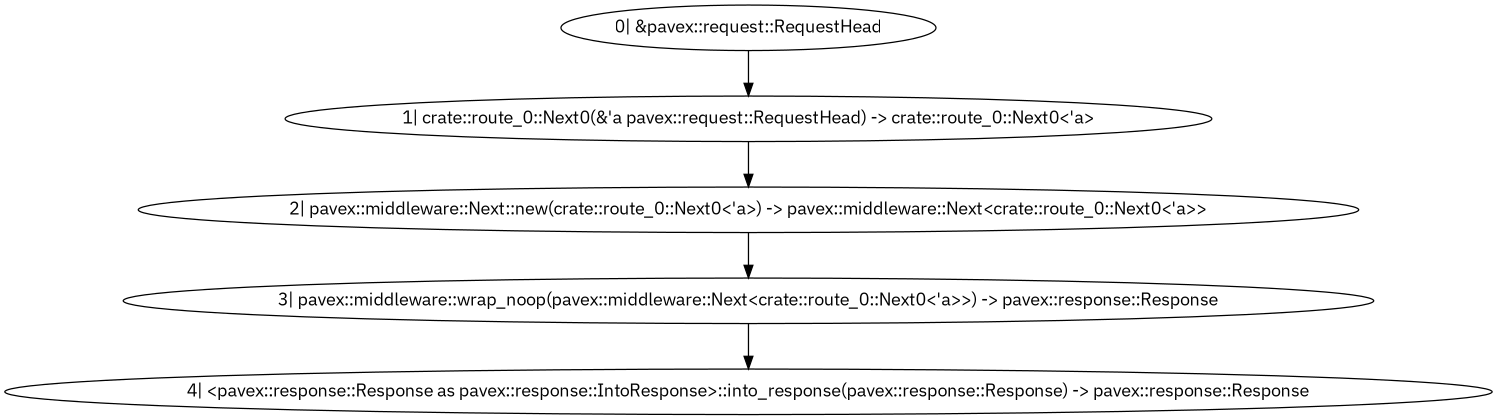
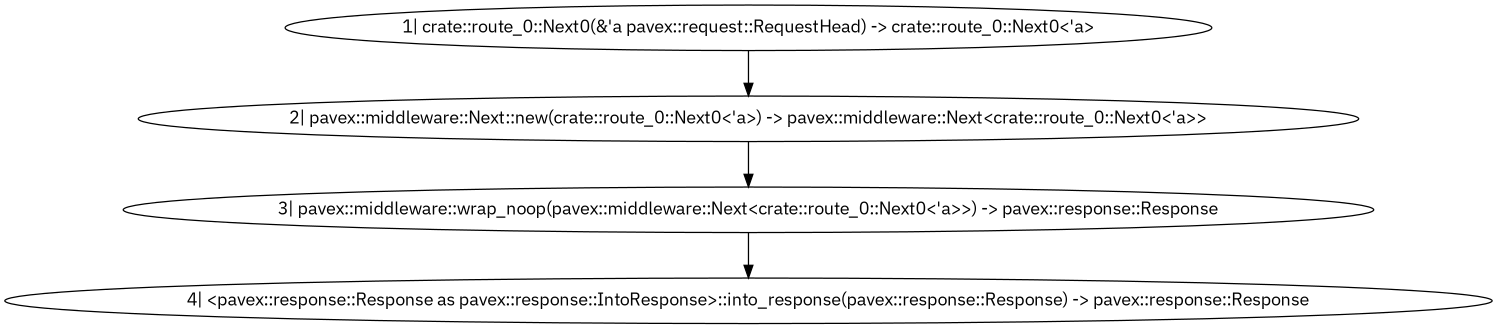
(748, 28) -> none
